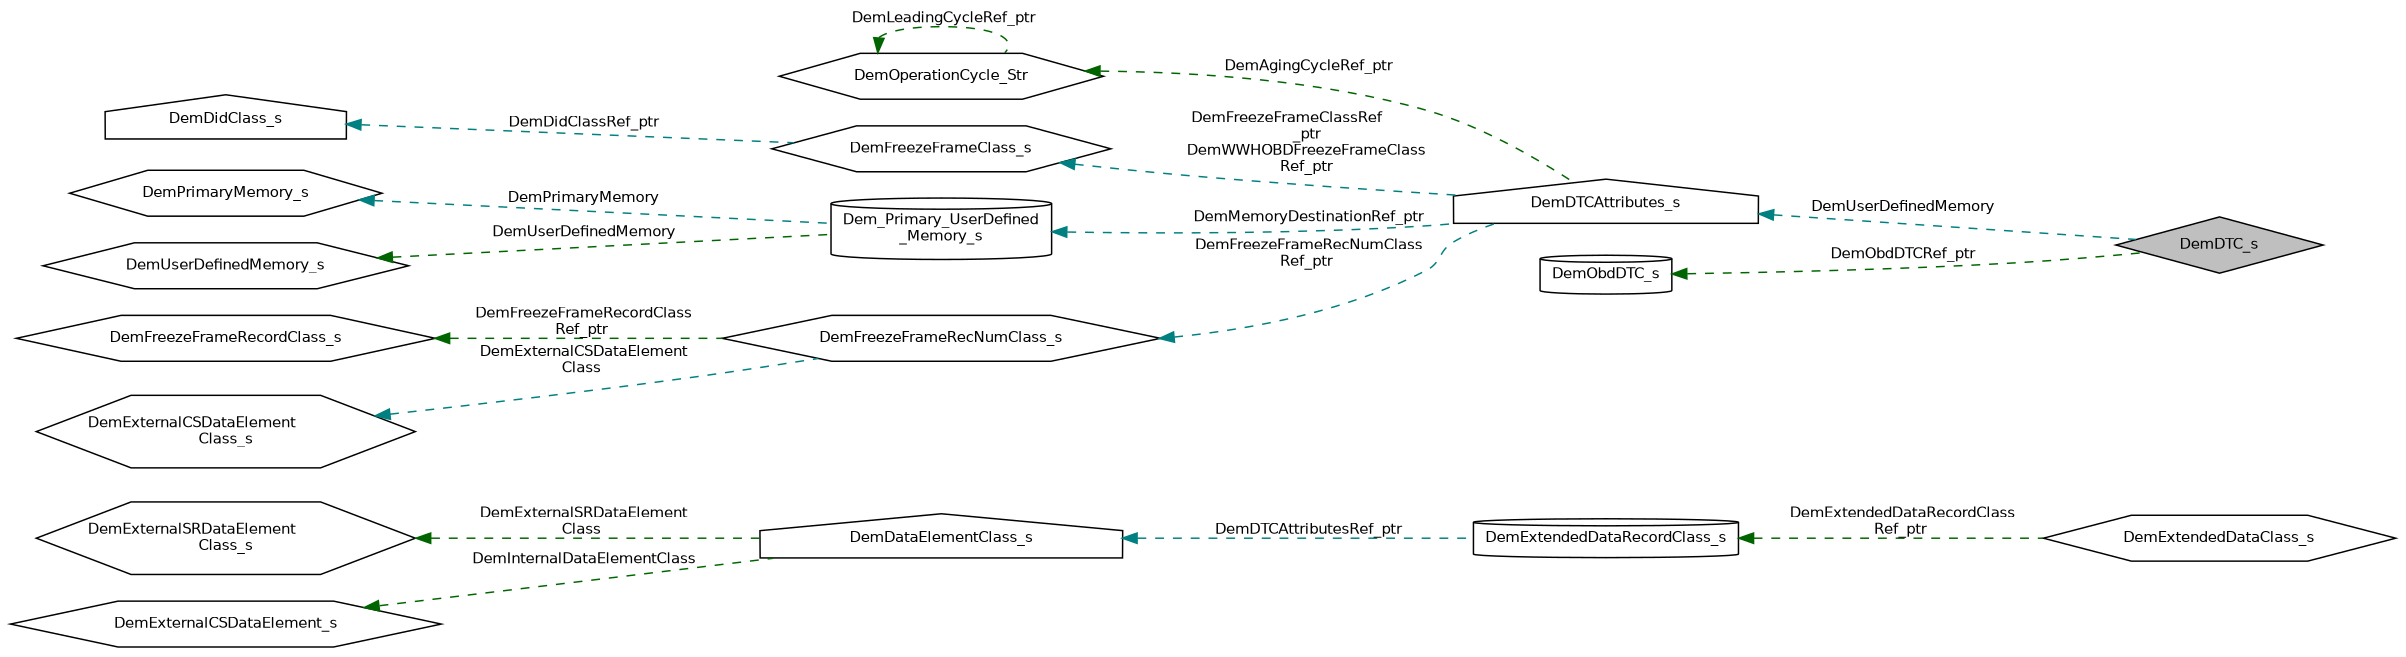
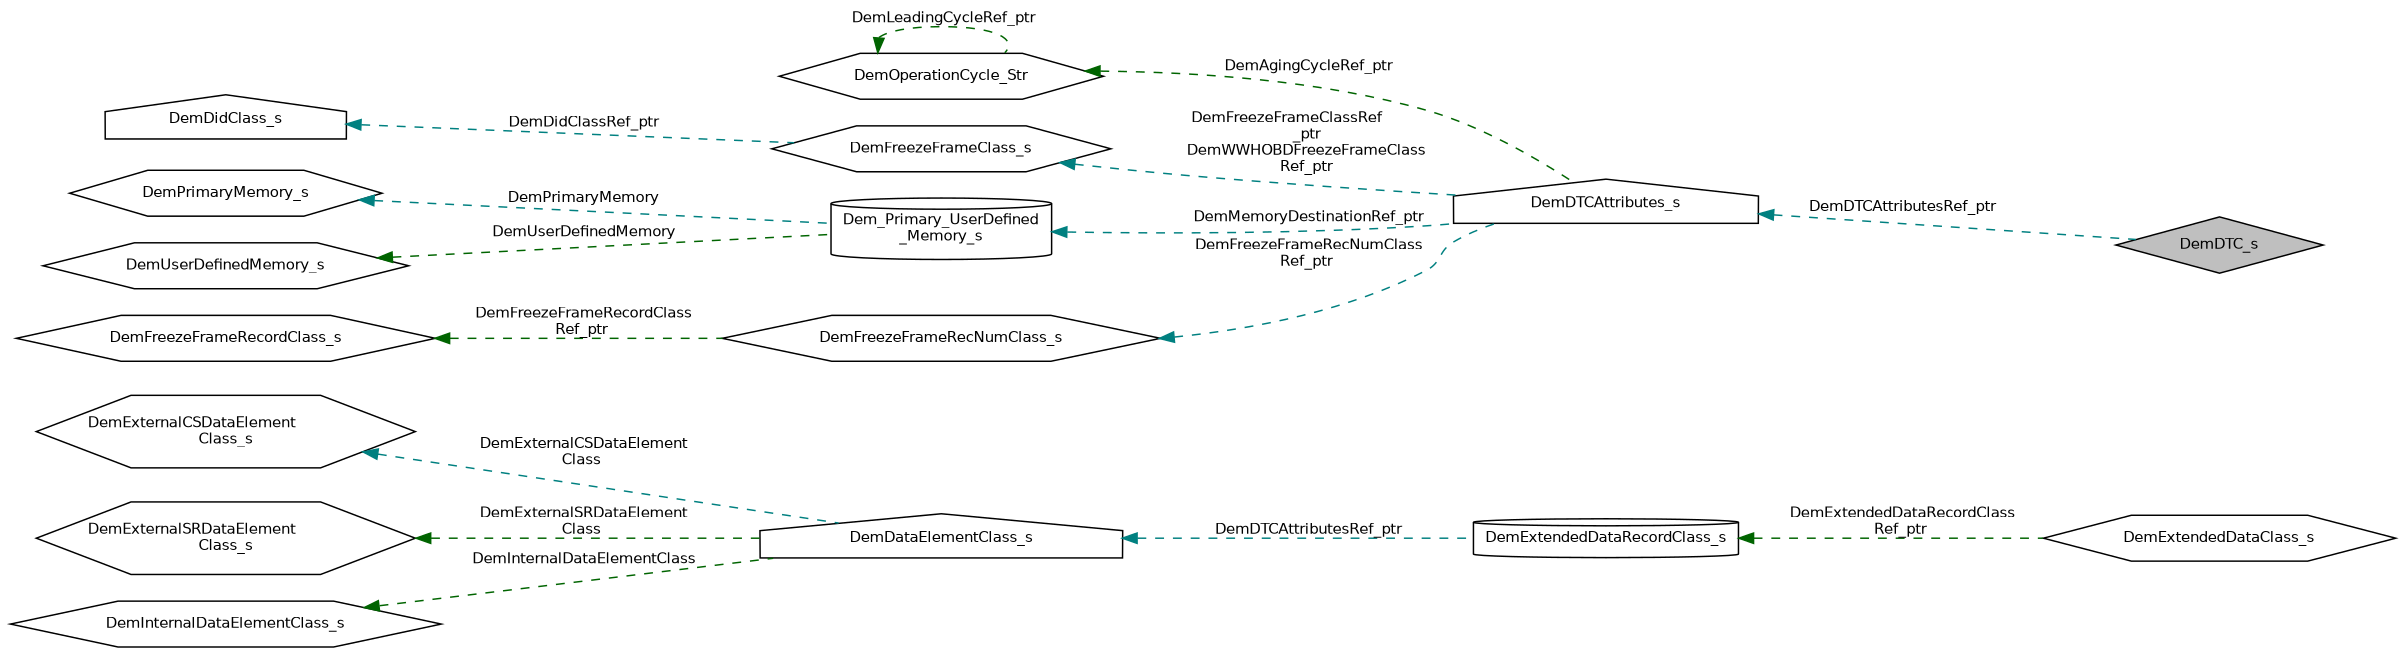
(1901, 207) -> (1901, 207)
(1606, 275) -> none
(605, 389) -> (608, 489)
(226, 624) -> (226, 624)
